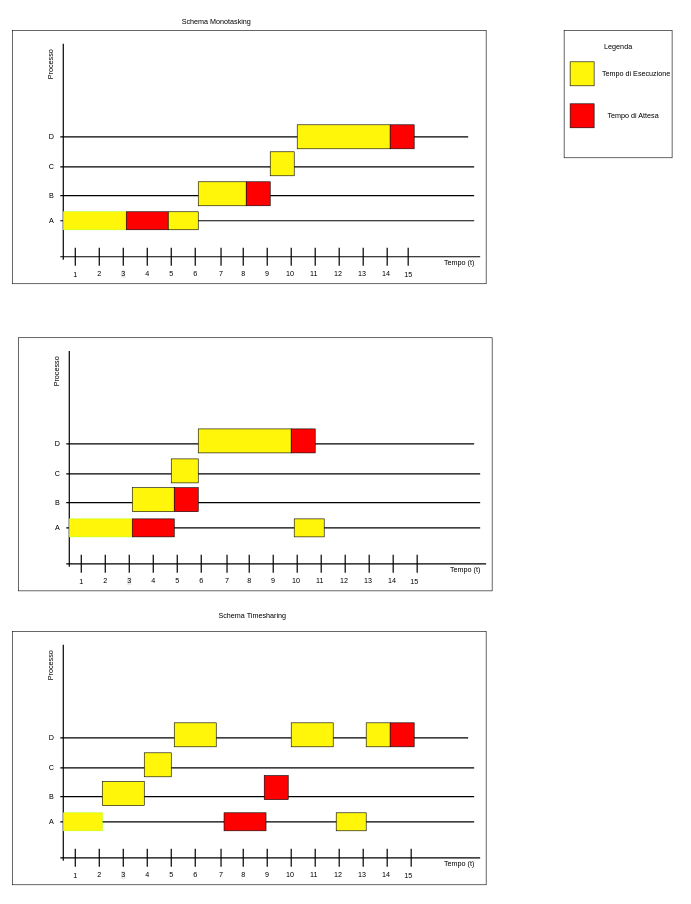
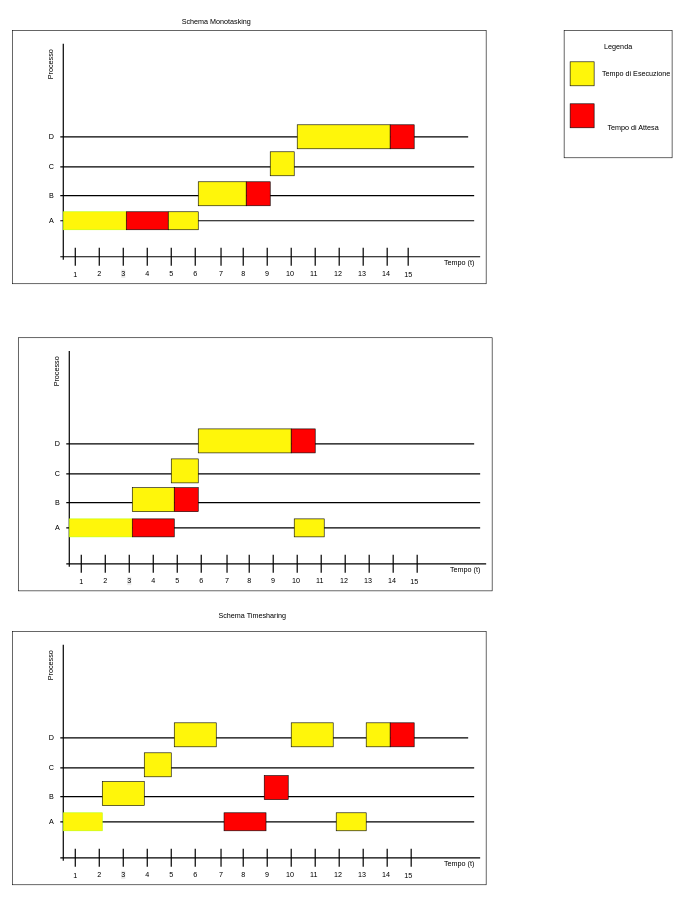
(633, 116) -> (633, 128)
